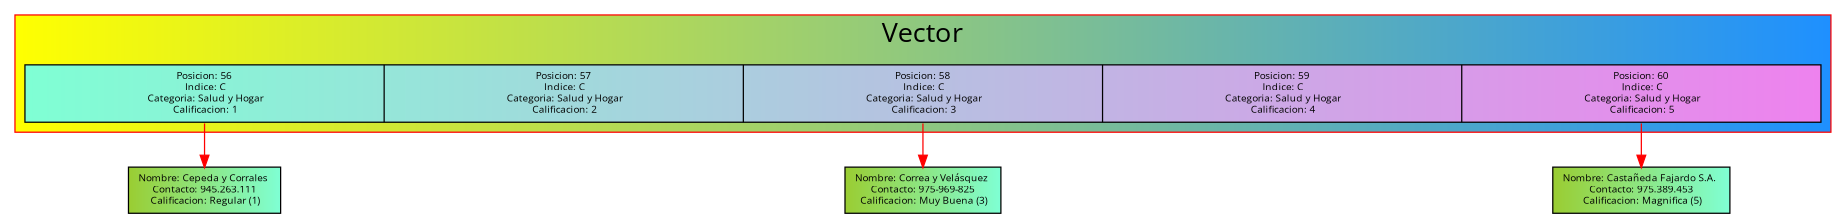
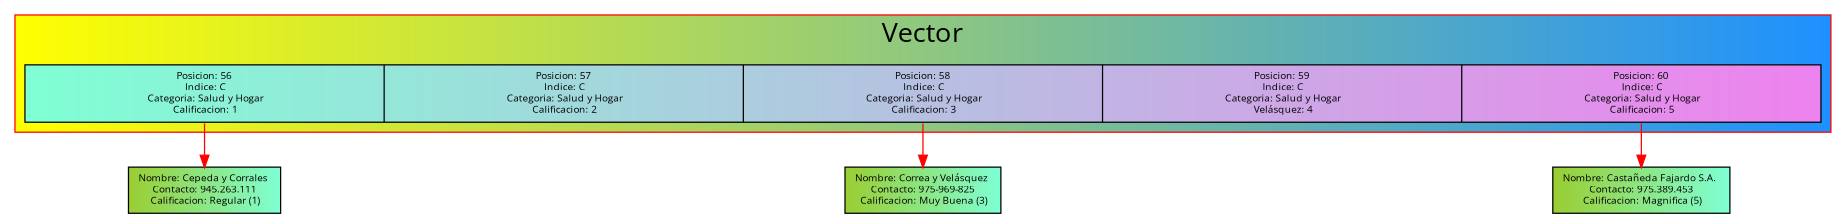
(1282, 110) -> (1282, 110)
